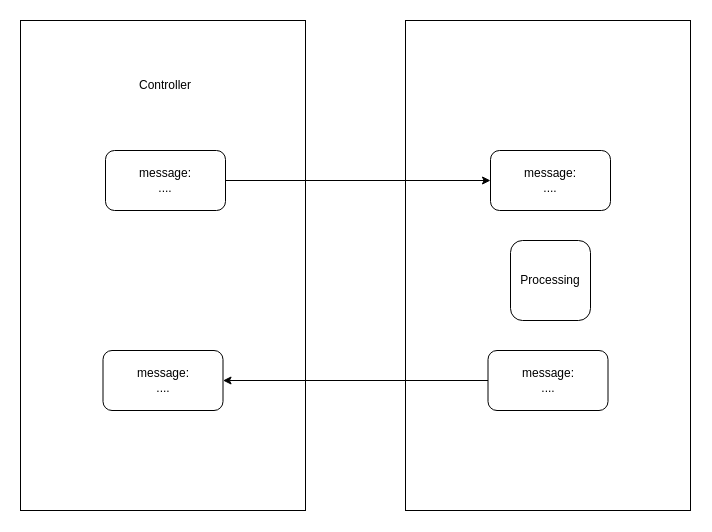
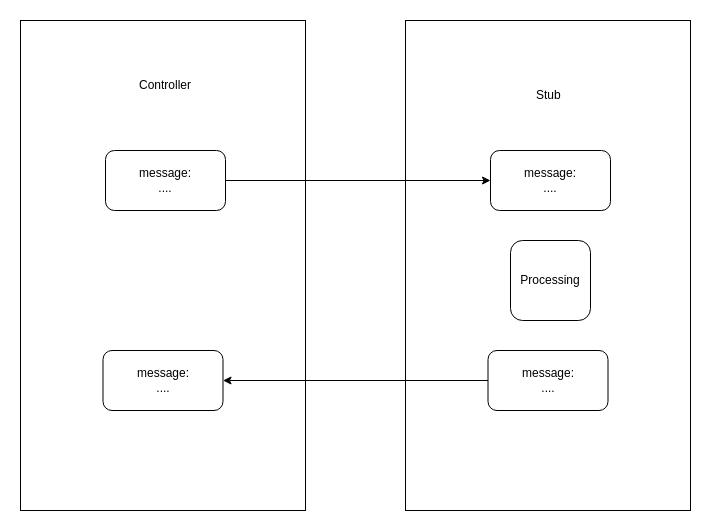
none -> (551, 96)
